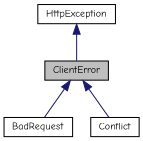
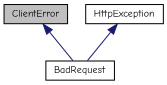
(77, 48) -> (99, 46)
(115, 127) -> none
